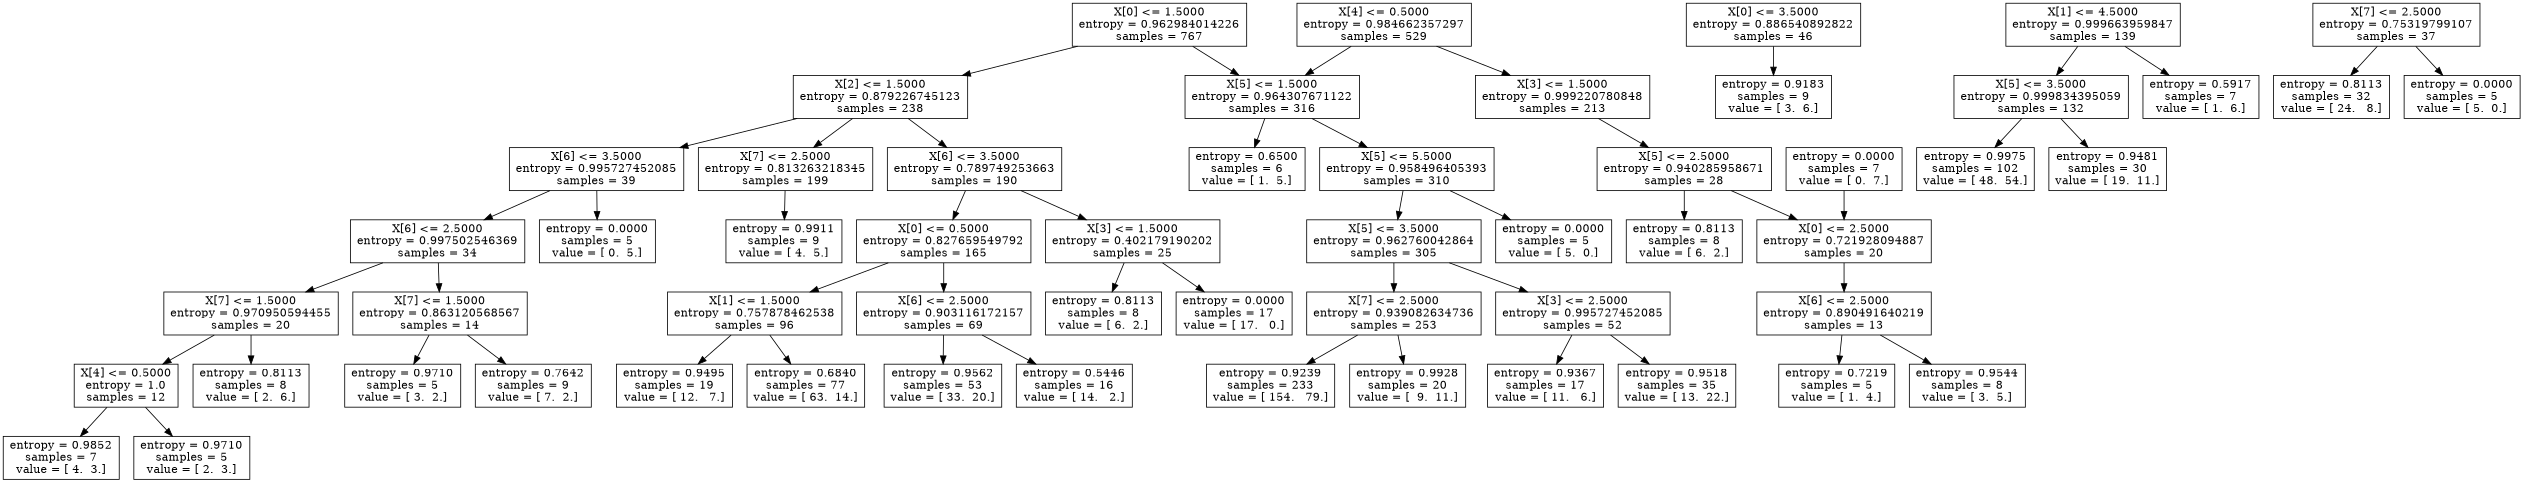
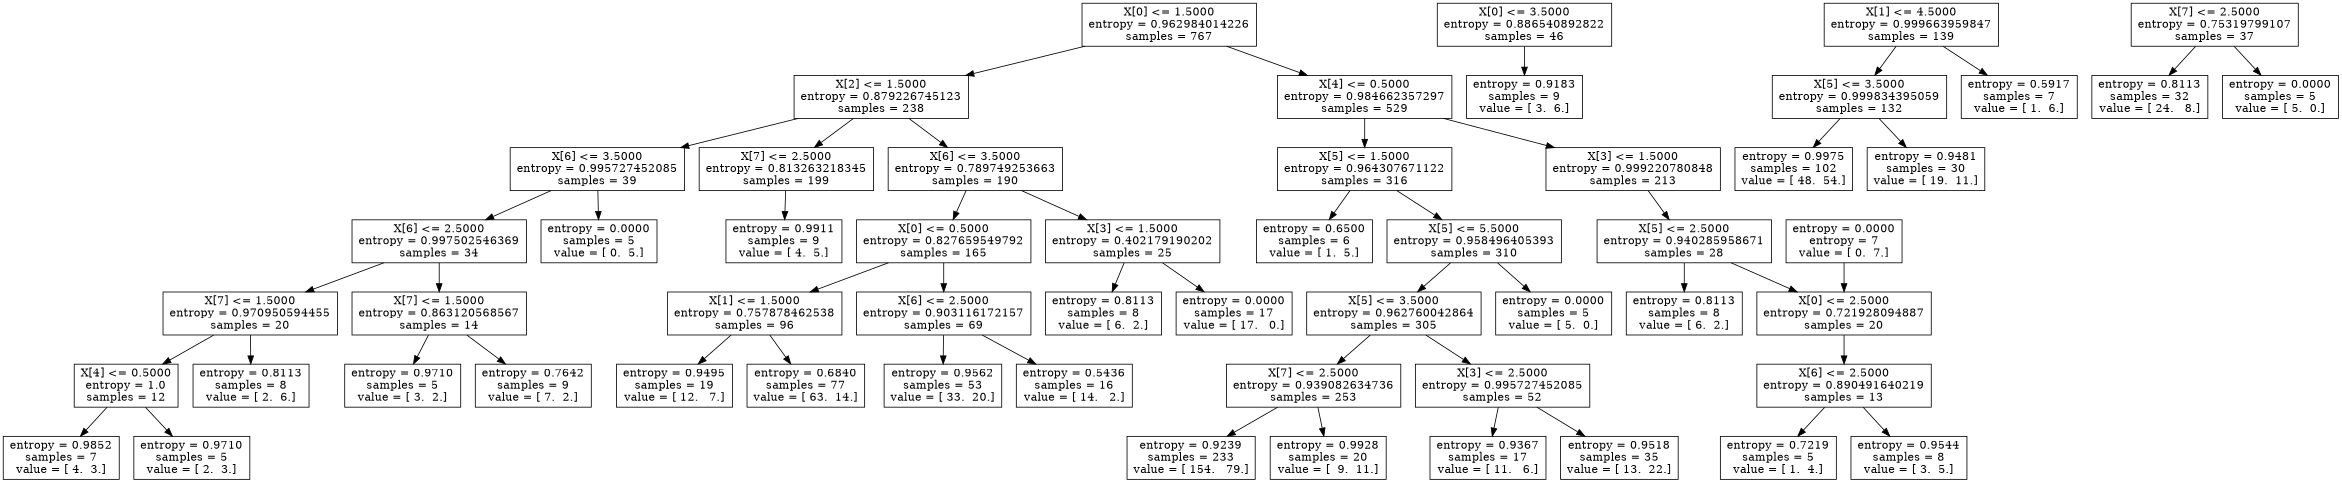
(1212, 59) -> (1263, 59)
(1844, 169) -> (1844, 241)
(1074, 386) -> (1074, 386)
